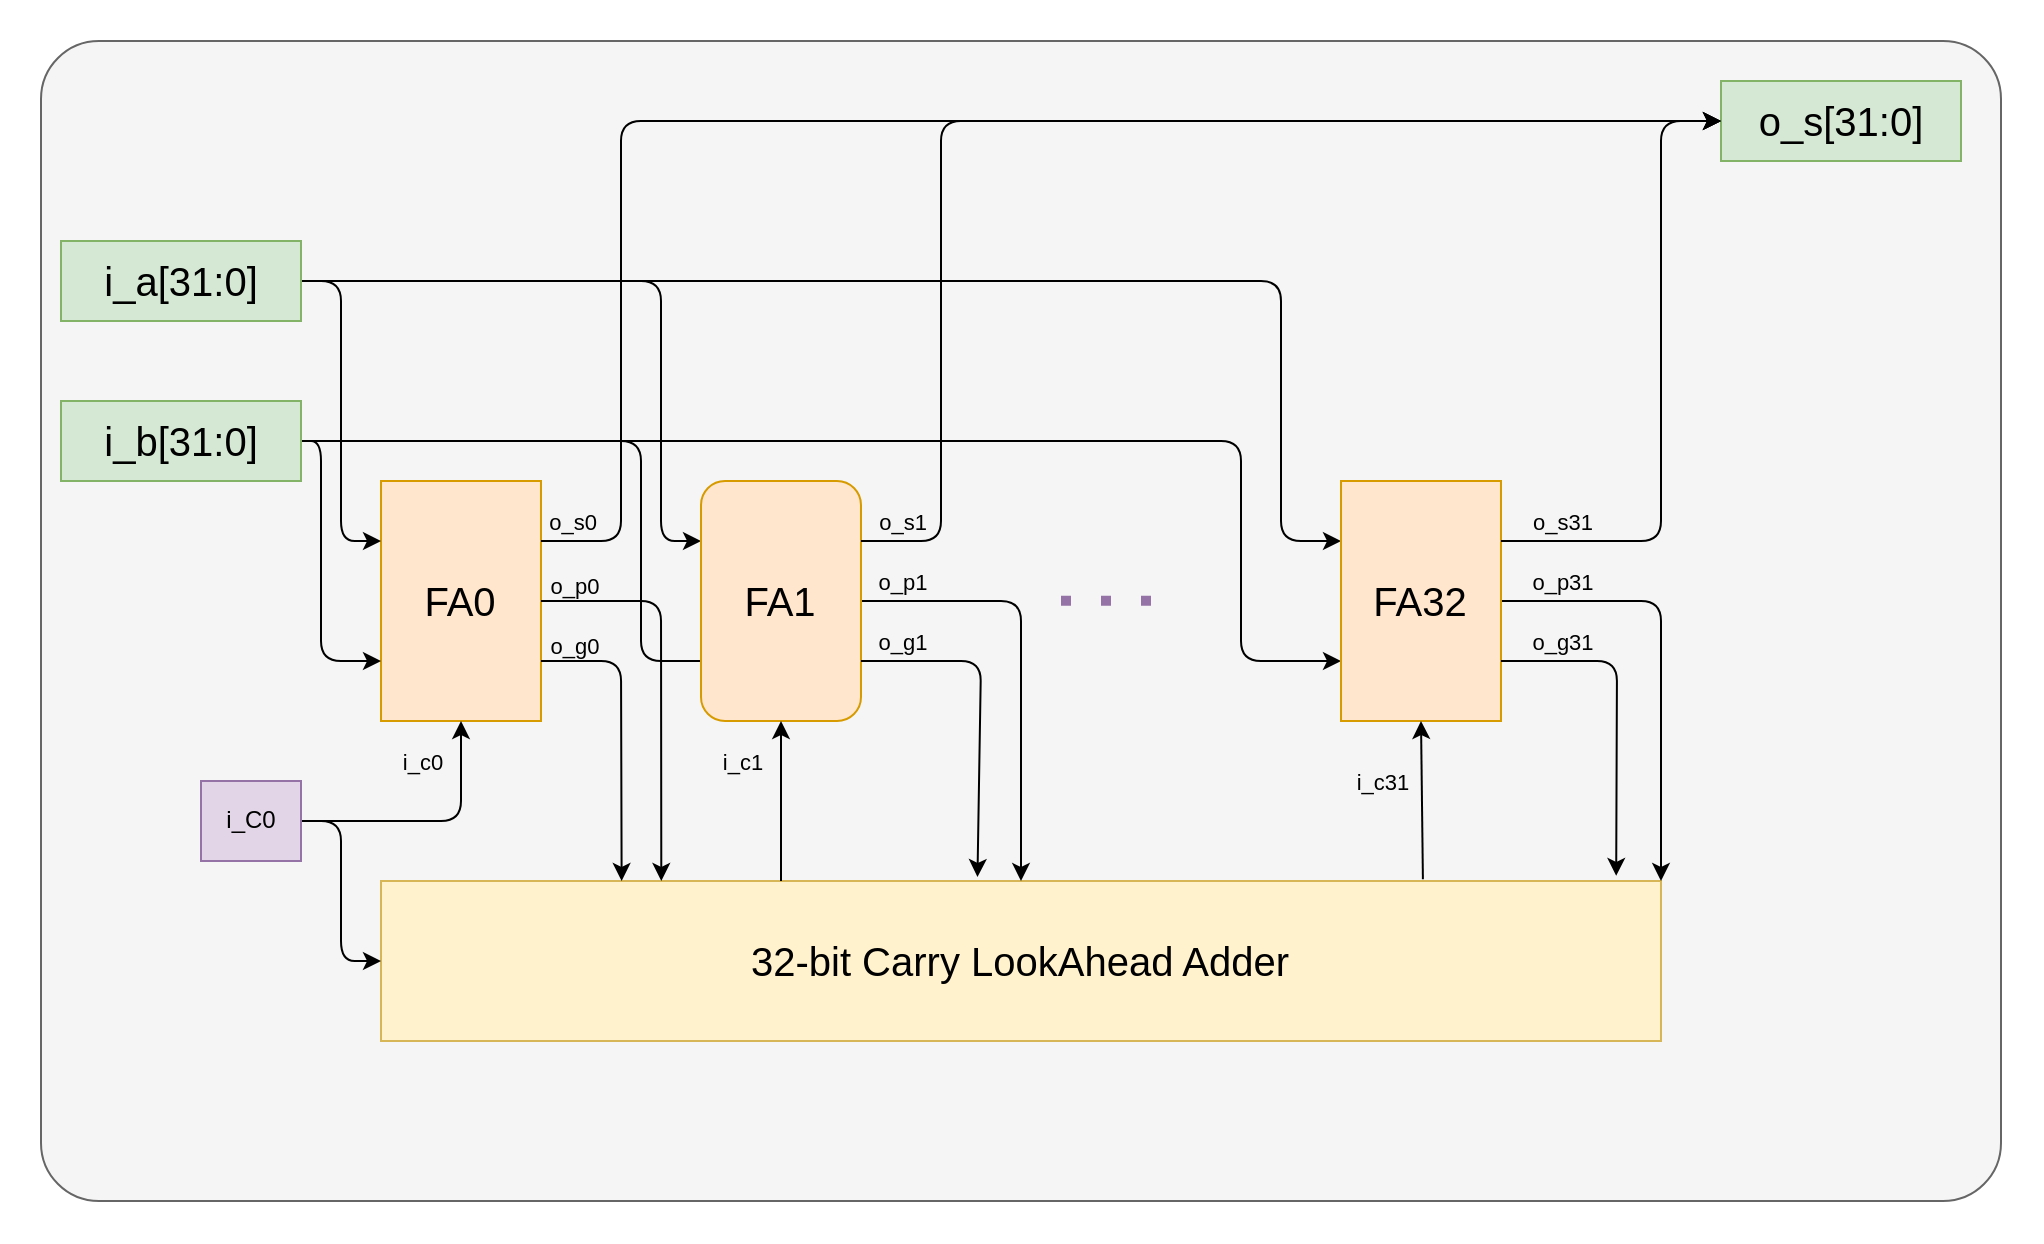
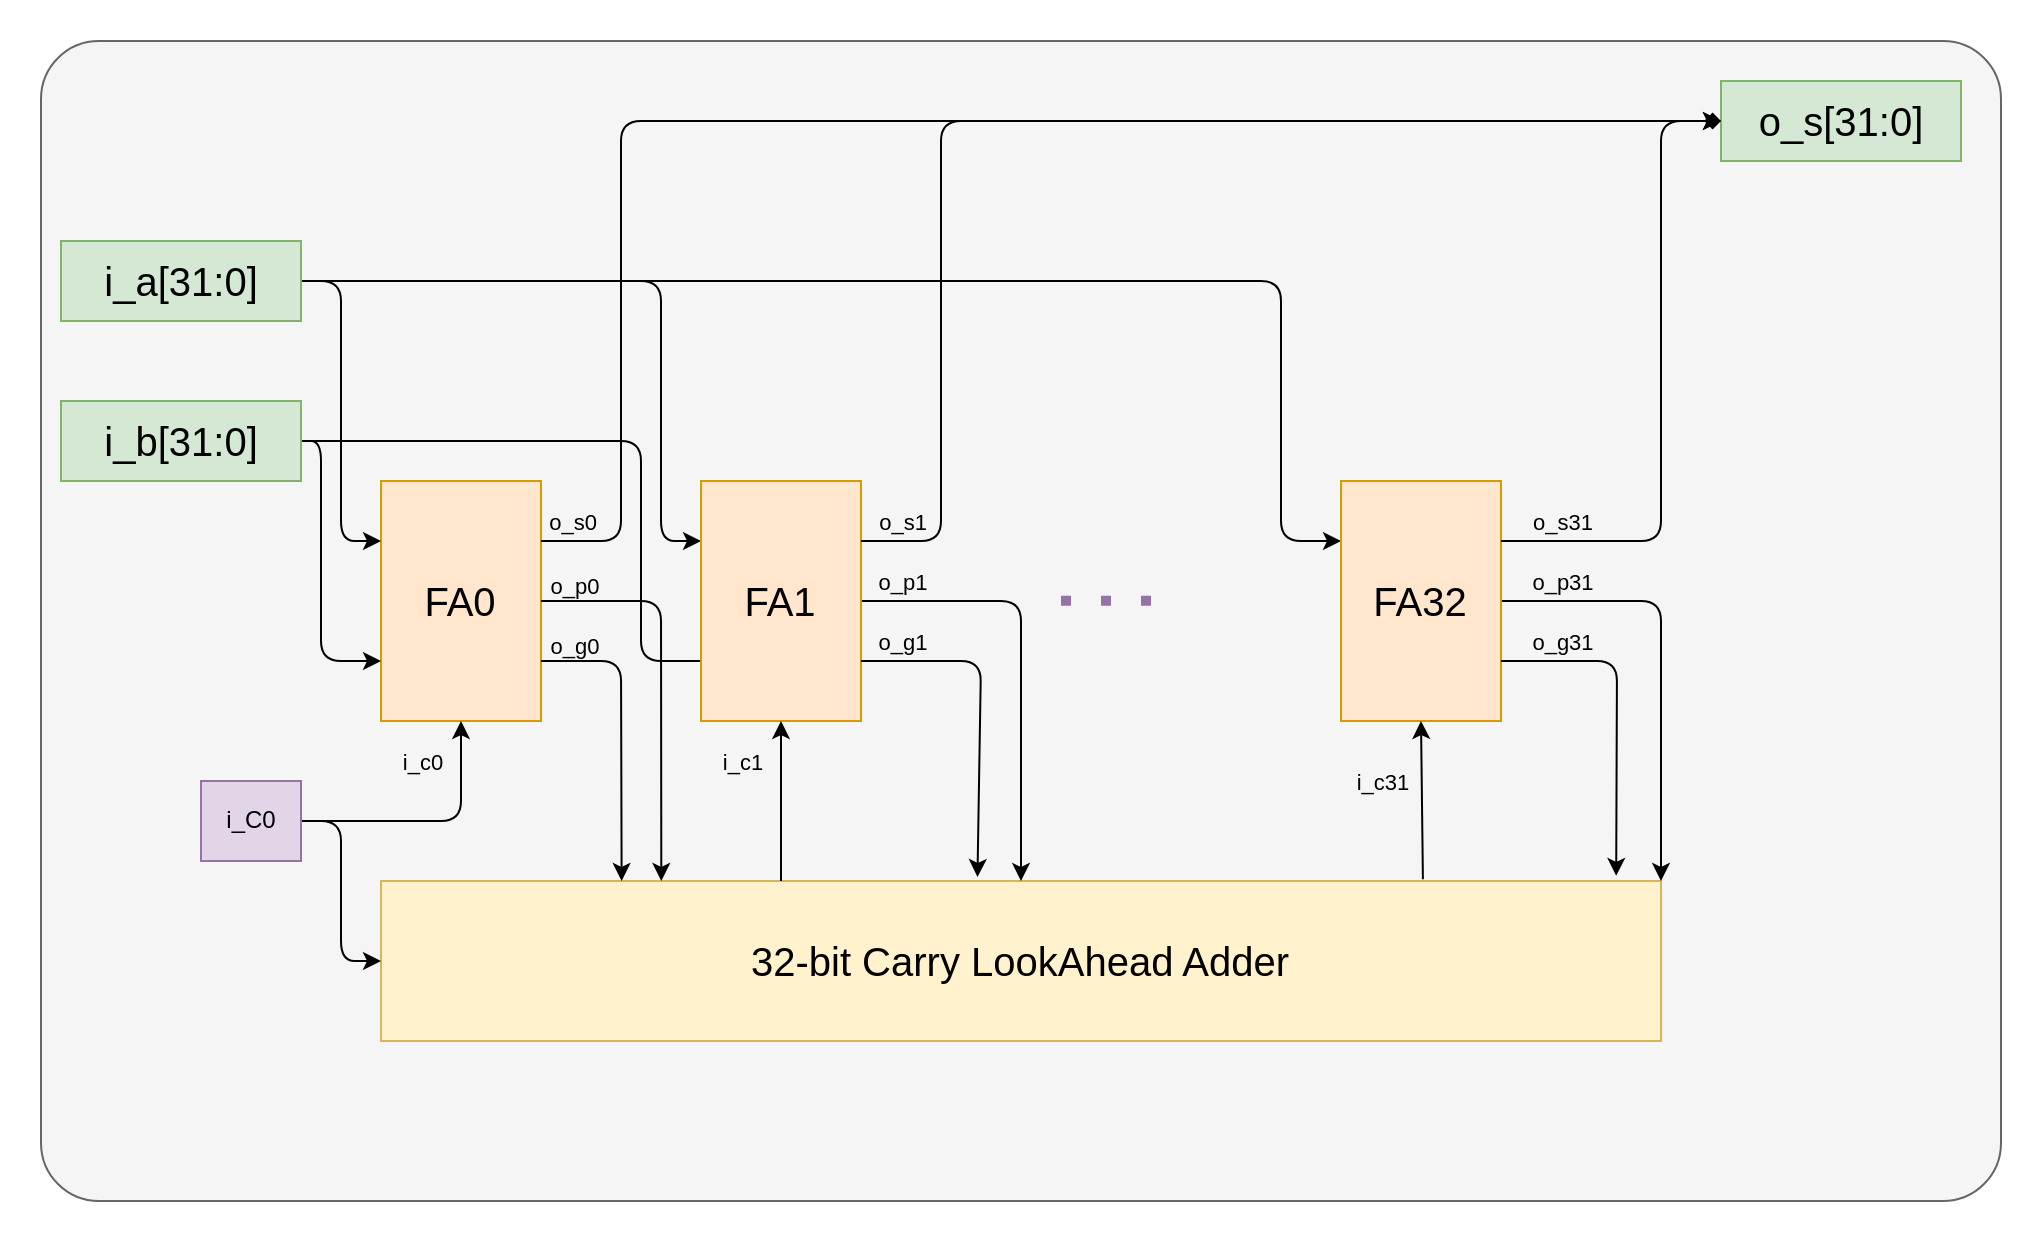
(941, 438) -> (941, 438)
(1077, 441) -> none
(781, 601) -> (781, 601)
